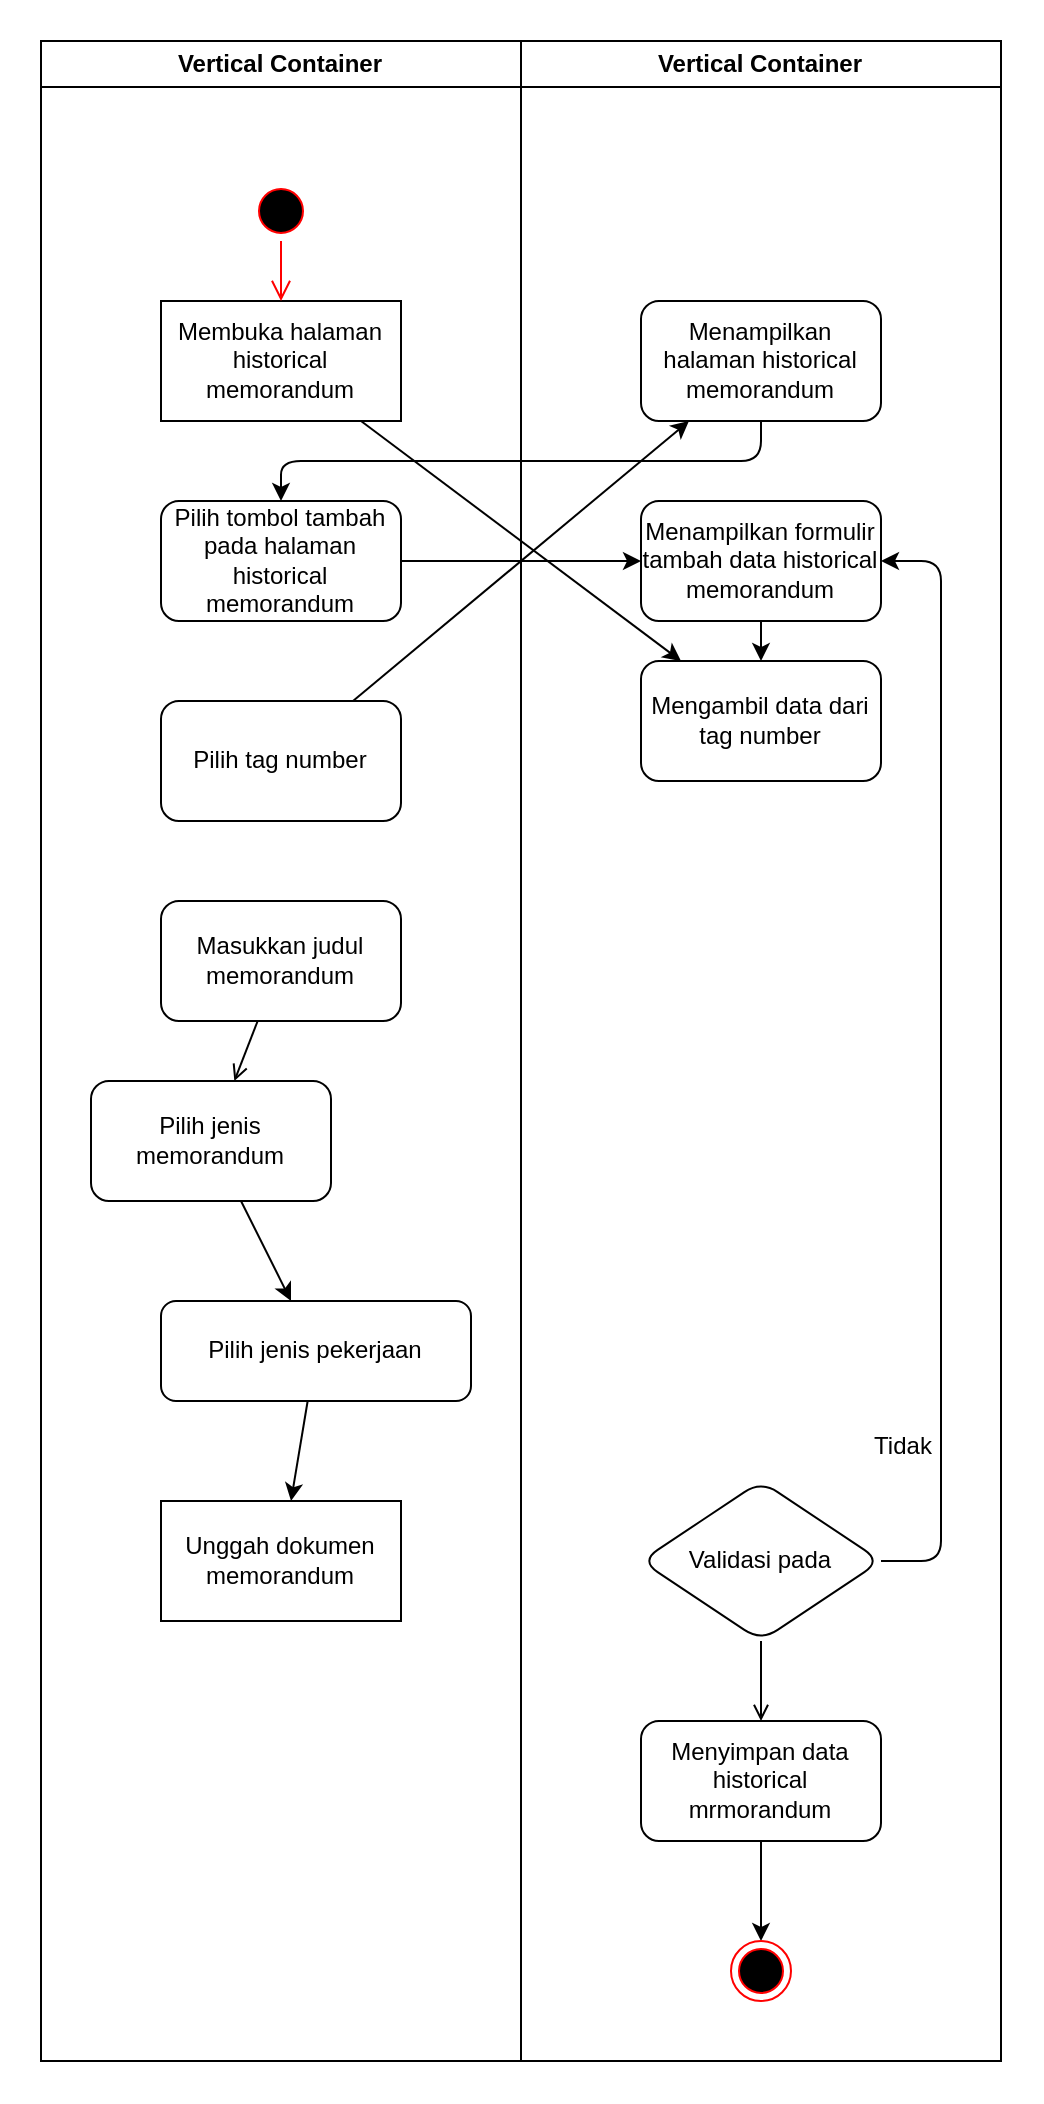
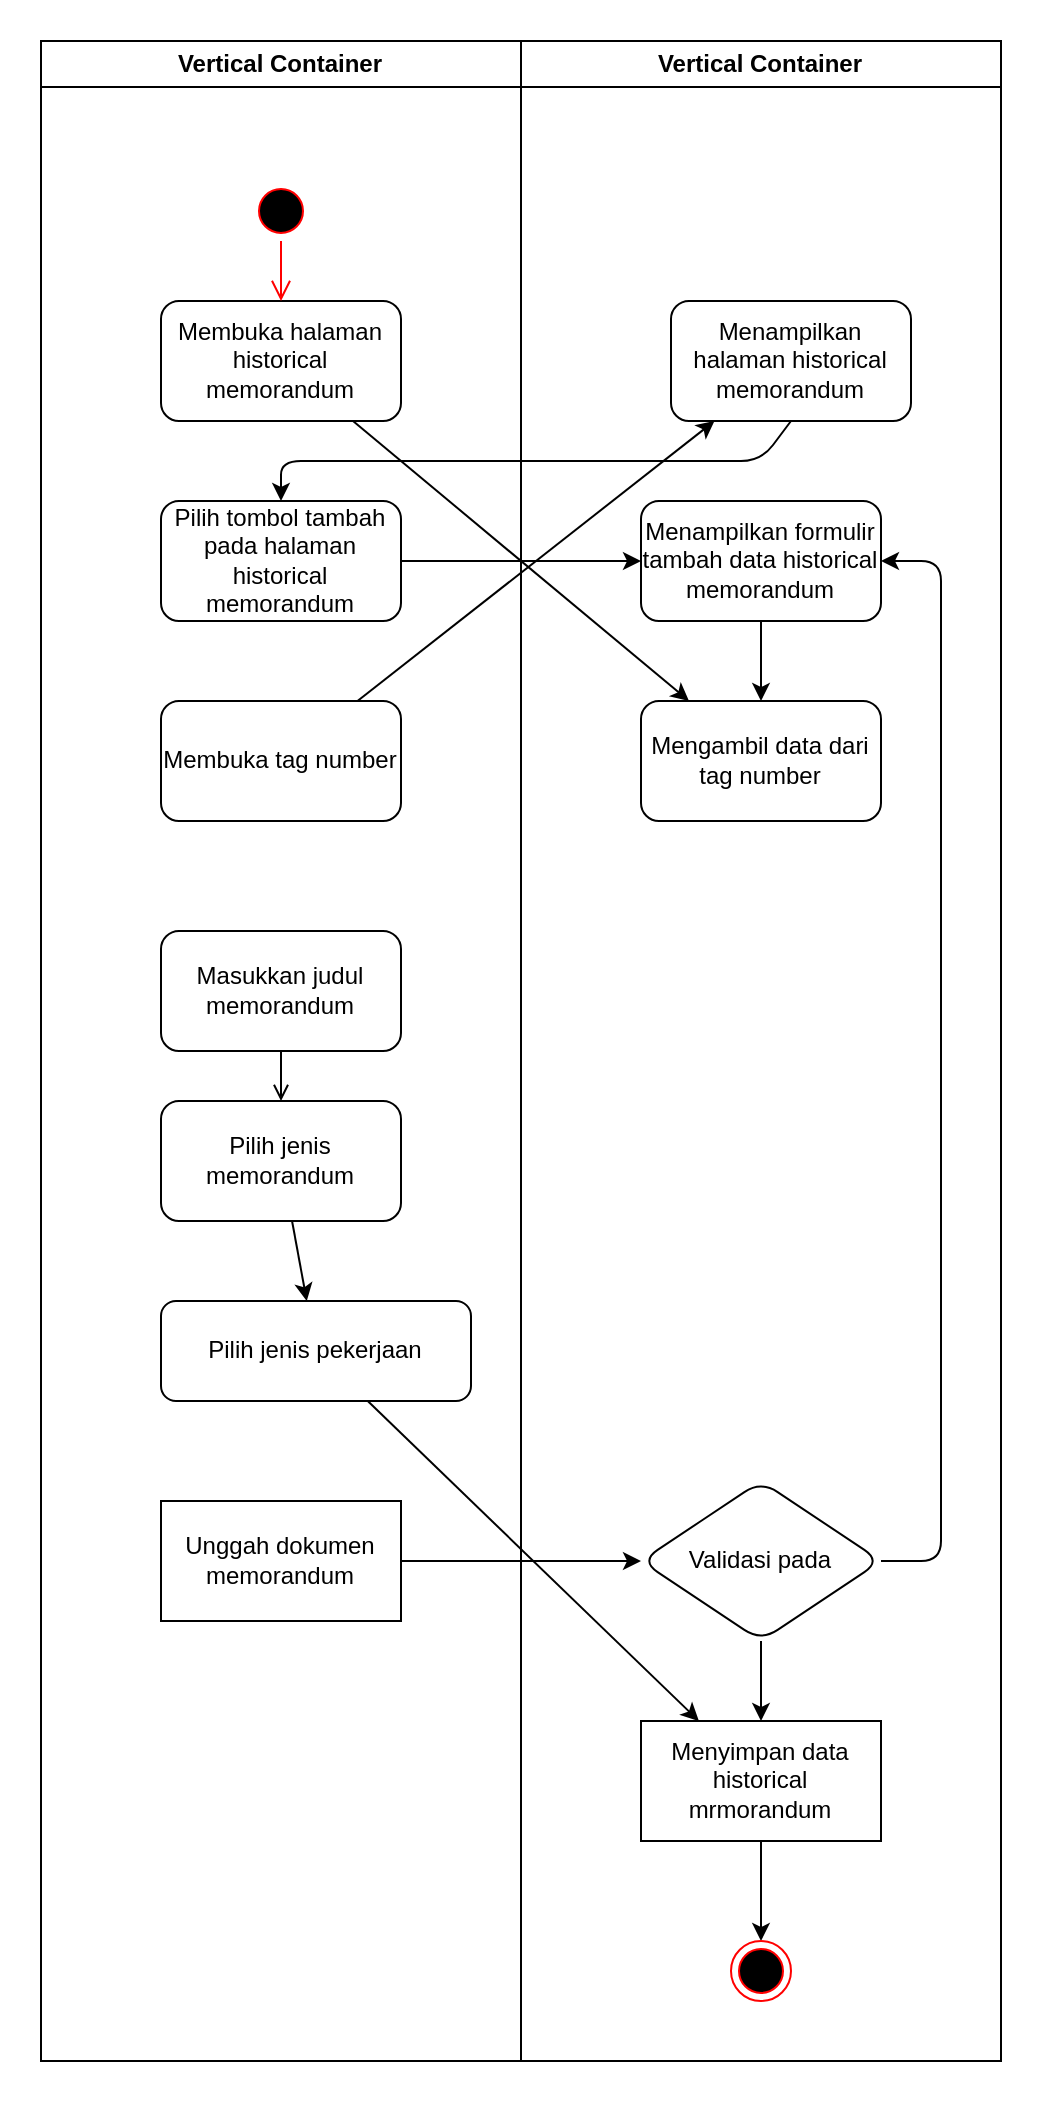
(281, 361) -> (281, 361)
(761, 361) -> (791, 361)
(761, 721) -> (761, 761)
(281, 761) -> (281, 761)
(281, 961) -> (281, 991)
(211, 1141) -> (281, 1161)
(300, 1445) -> (613, 1638)
(903, 1447) -> none
none -> (459, 1561)
(761, 1708) -> (761, 1706)
(761, 1781) -> (761, 1781)
